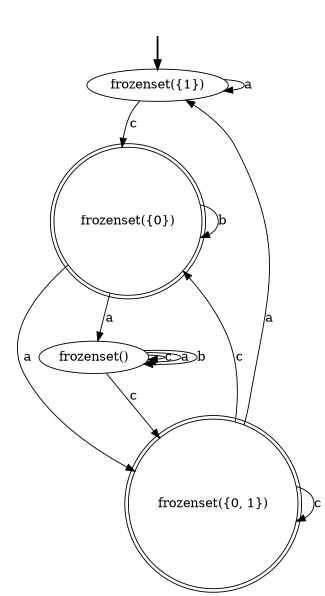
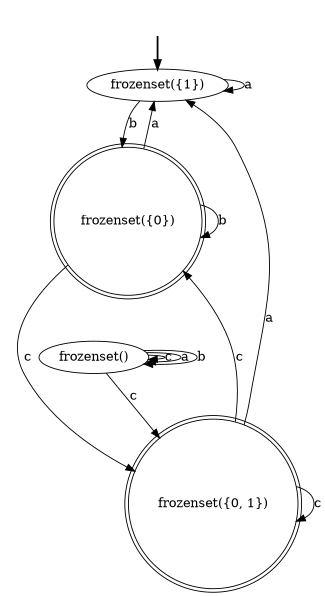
(133, 124) -> (133, 124)
(105, 313) -> (148, 130)
(27, 357) -> (27, 357)
